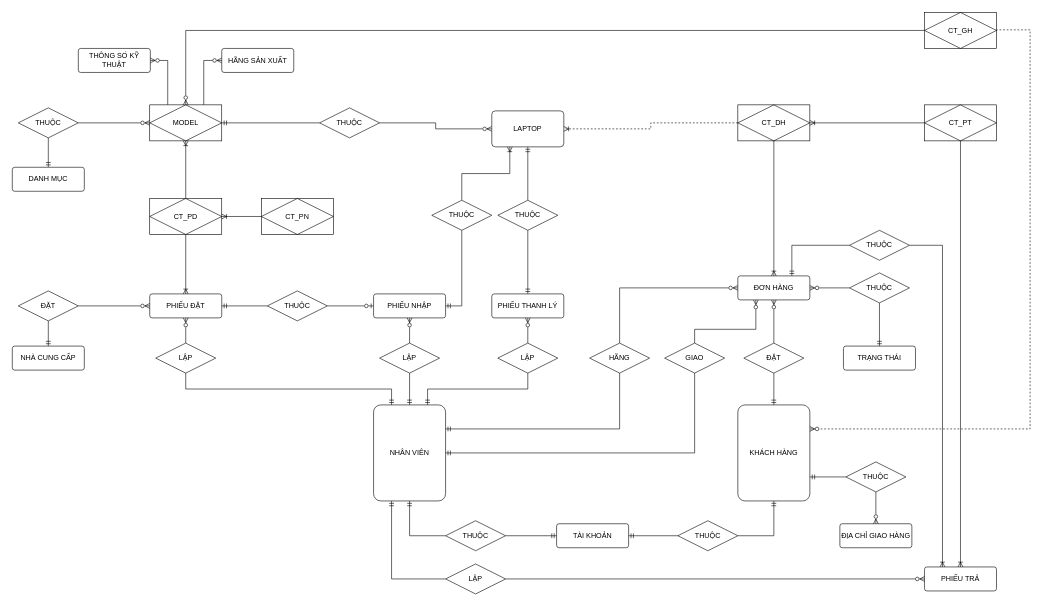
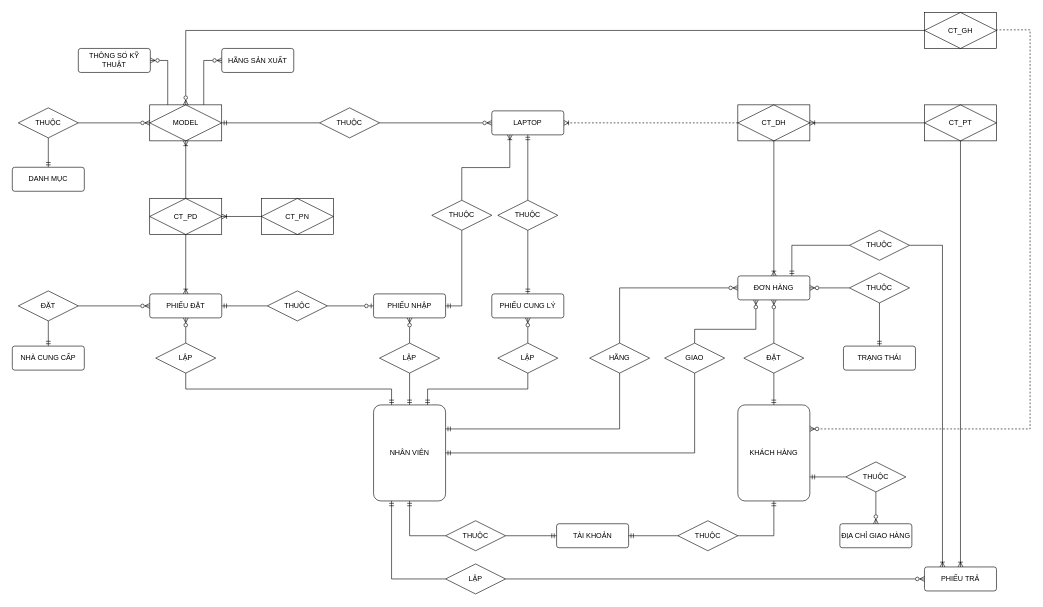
(528, 129) -> (528, 123)
(528, 306) -> (528, 306)
